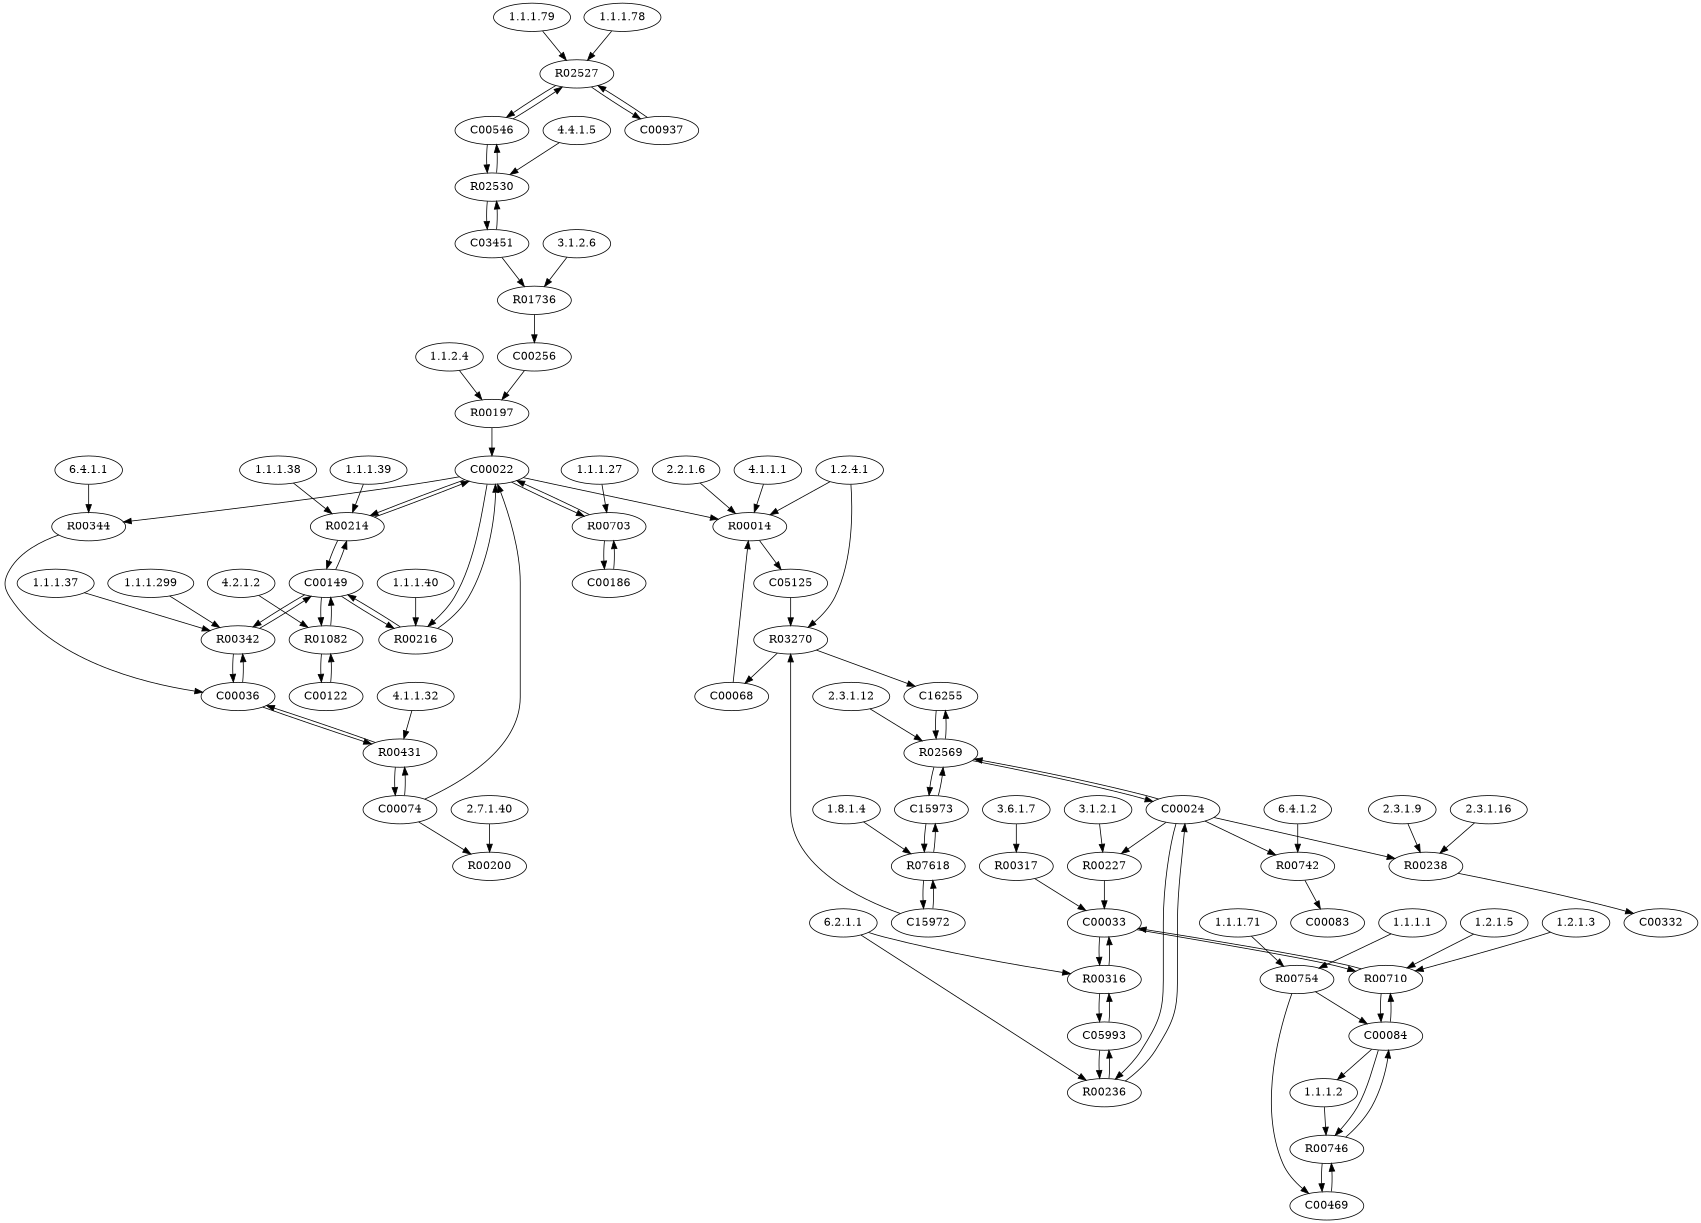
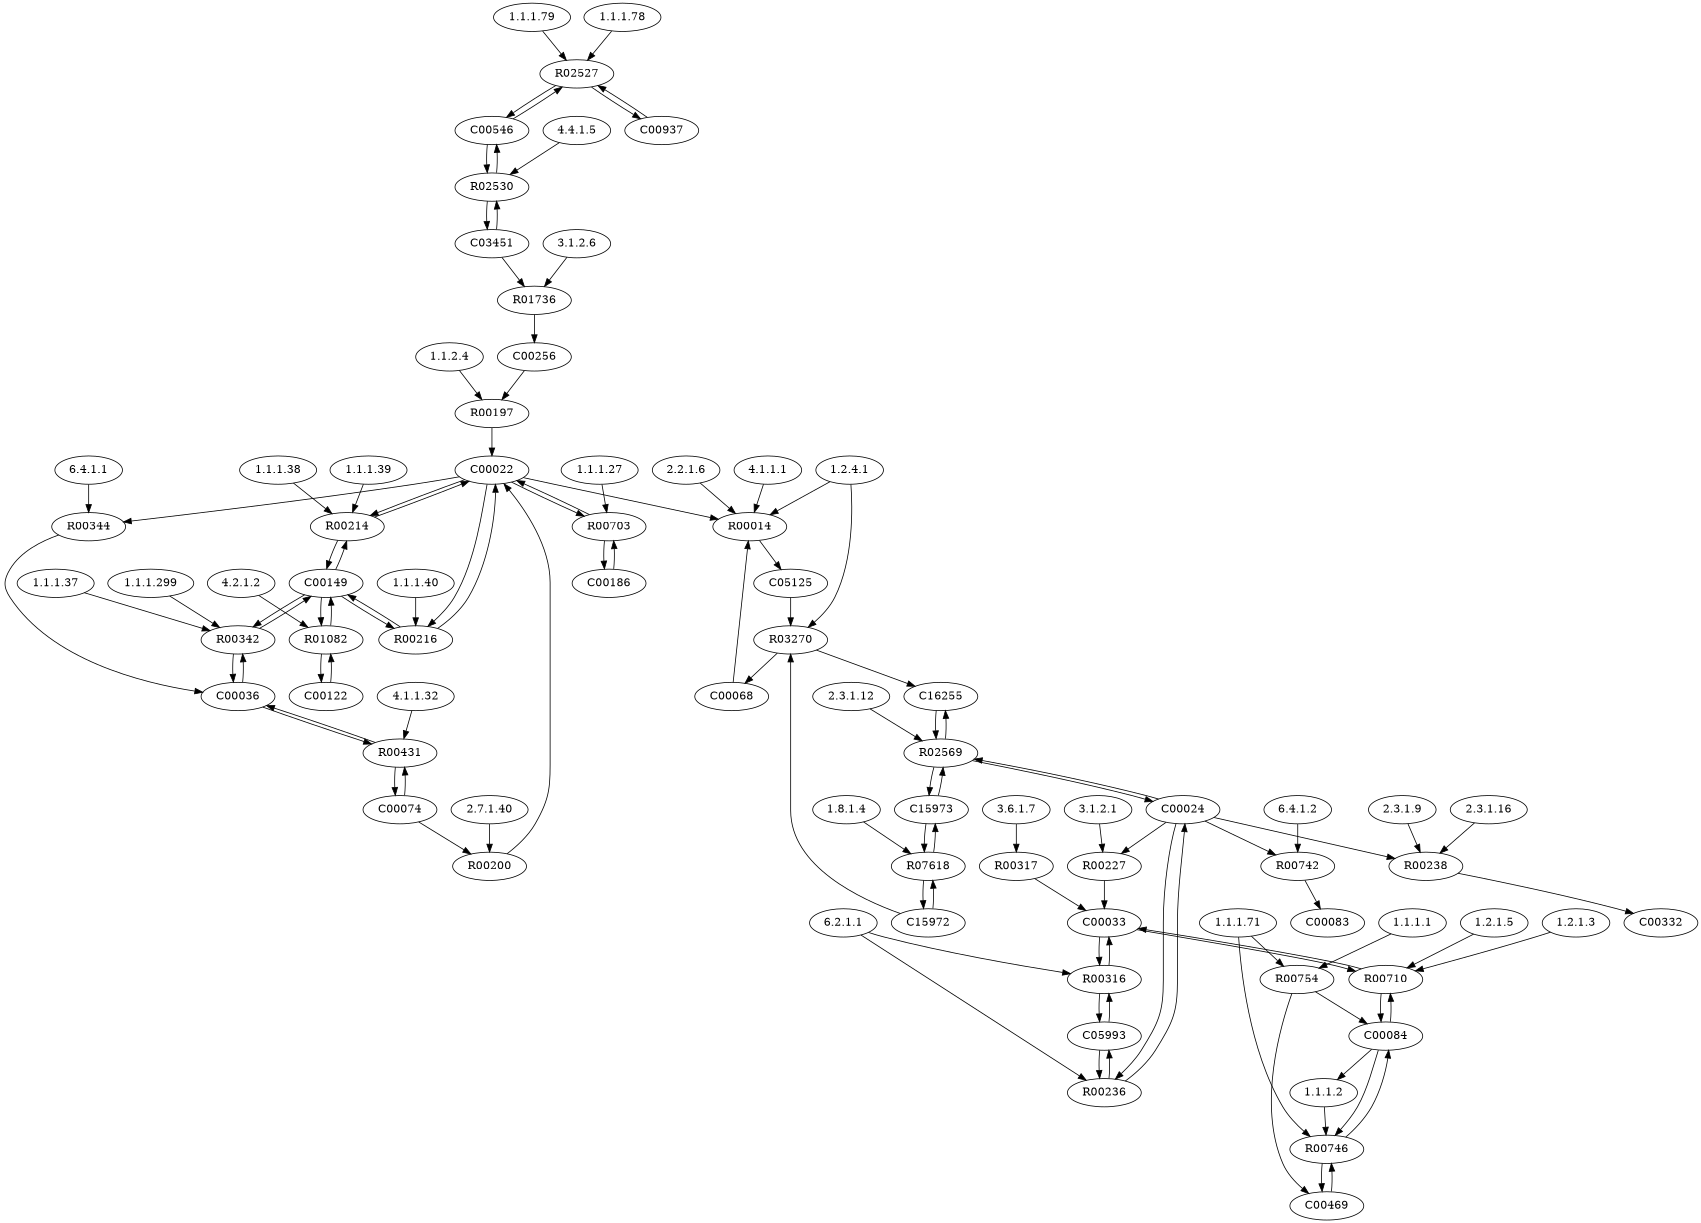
(520, 667) -> (550, 674)
none -> (1256, 1040)
